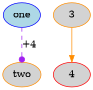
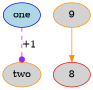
(72, 15) -> (72, 15)
(29, 45) -> (29, 45)
(72, 75) -> (72, 75)
